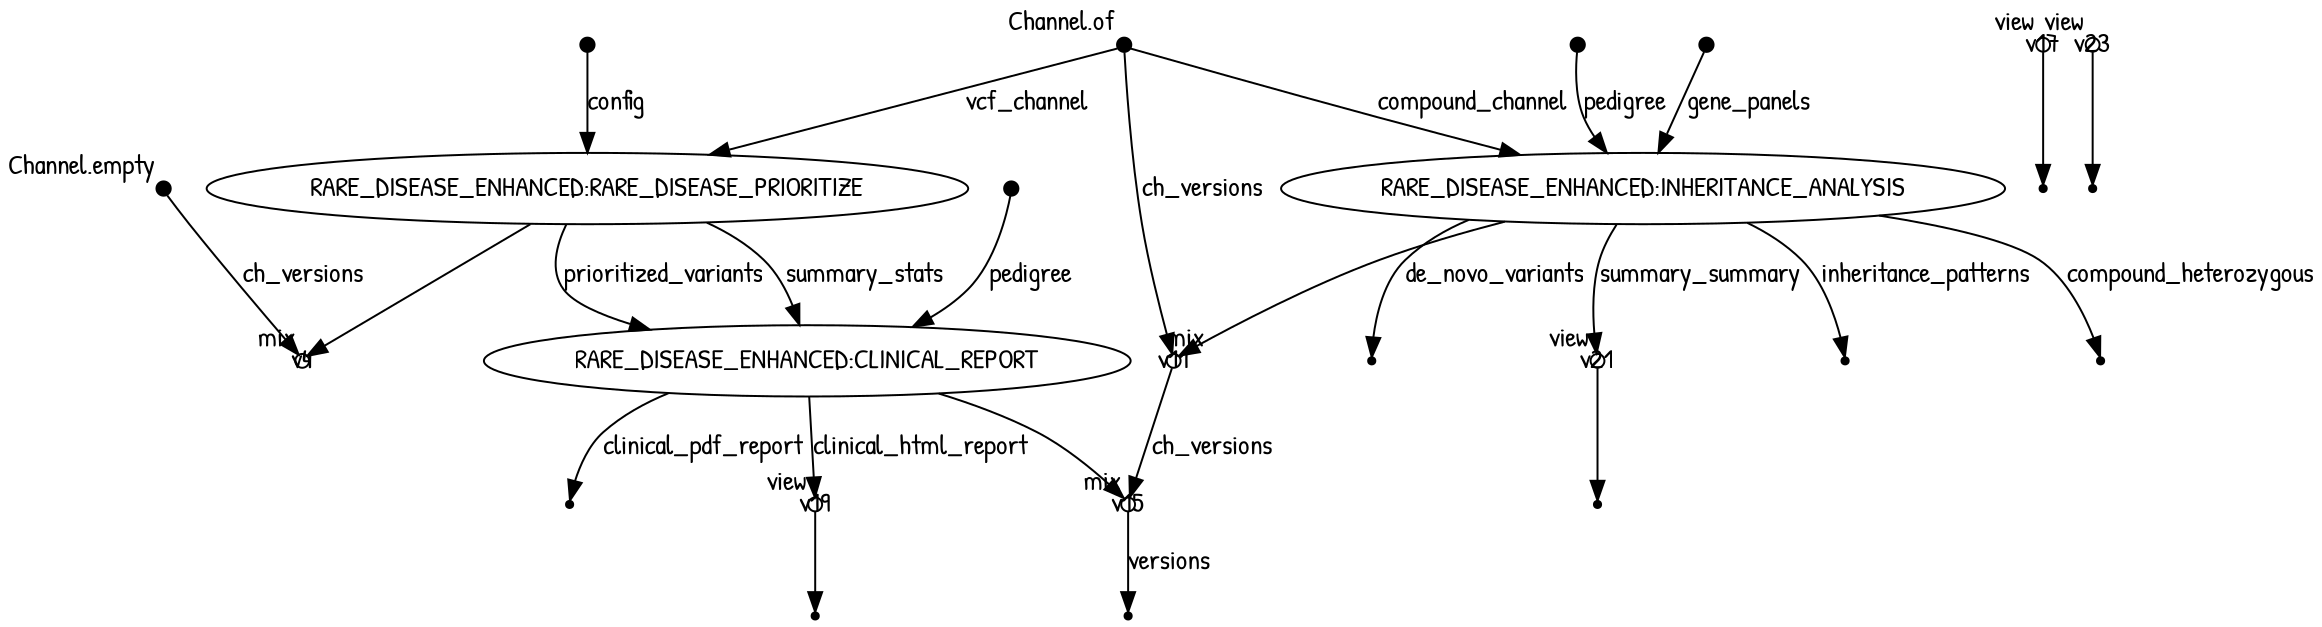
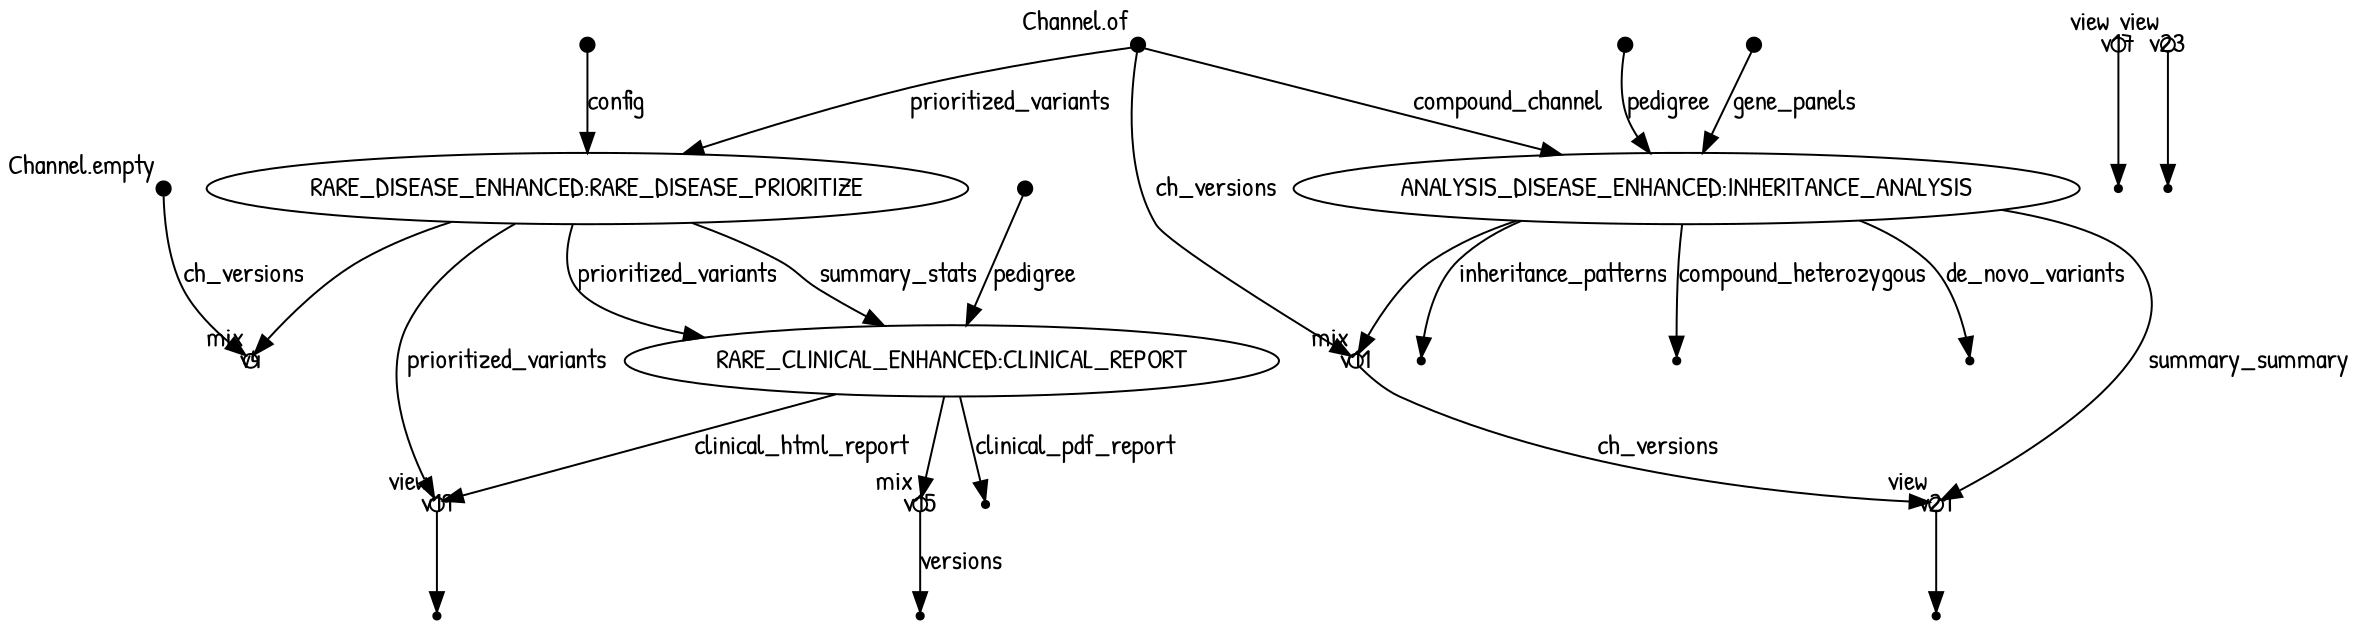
(1027, 102) -> (1010, 102)
(1643, 189) -> (1687, 189)
none -> (405, 330)
(807, 361) -> (952, 361)
(1154, 423) -> (1625, 466)
